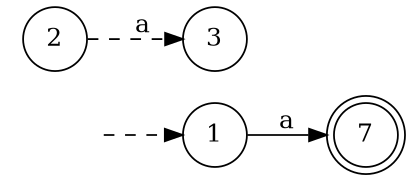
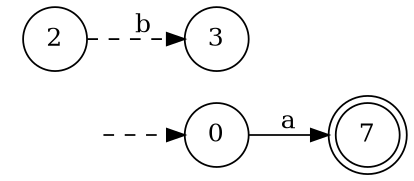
(143, 26) -> (144, 26)
(215, 135) -> (217, 135)
